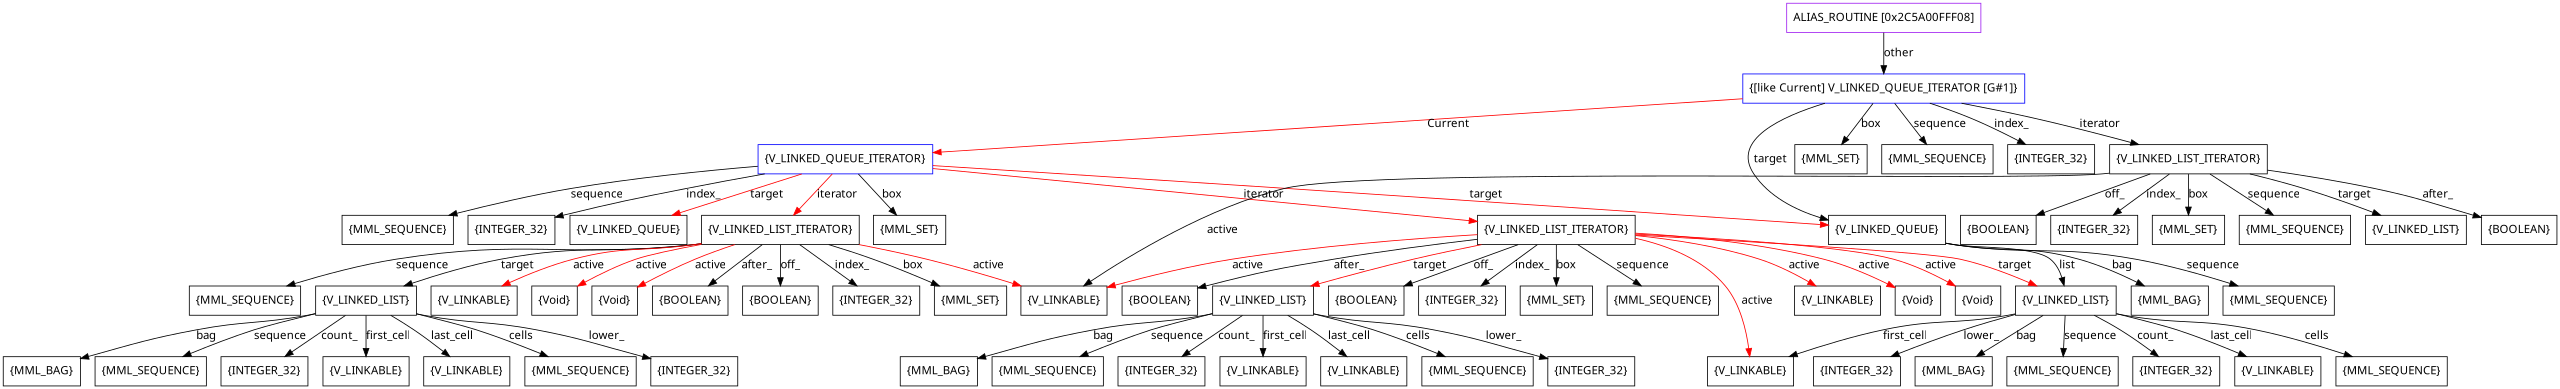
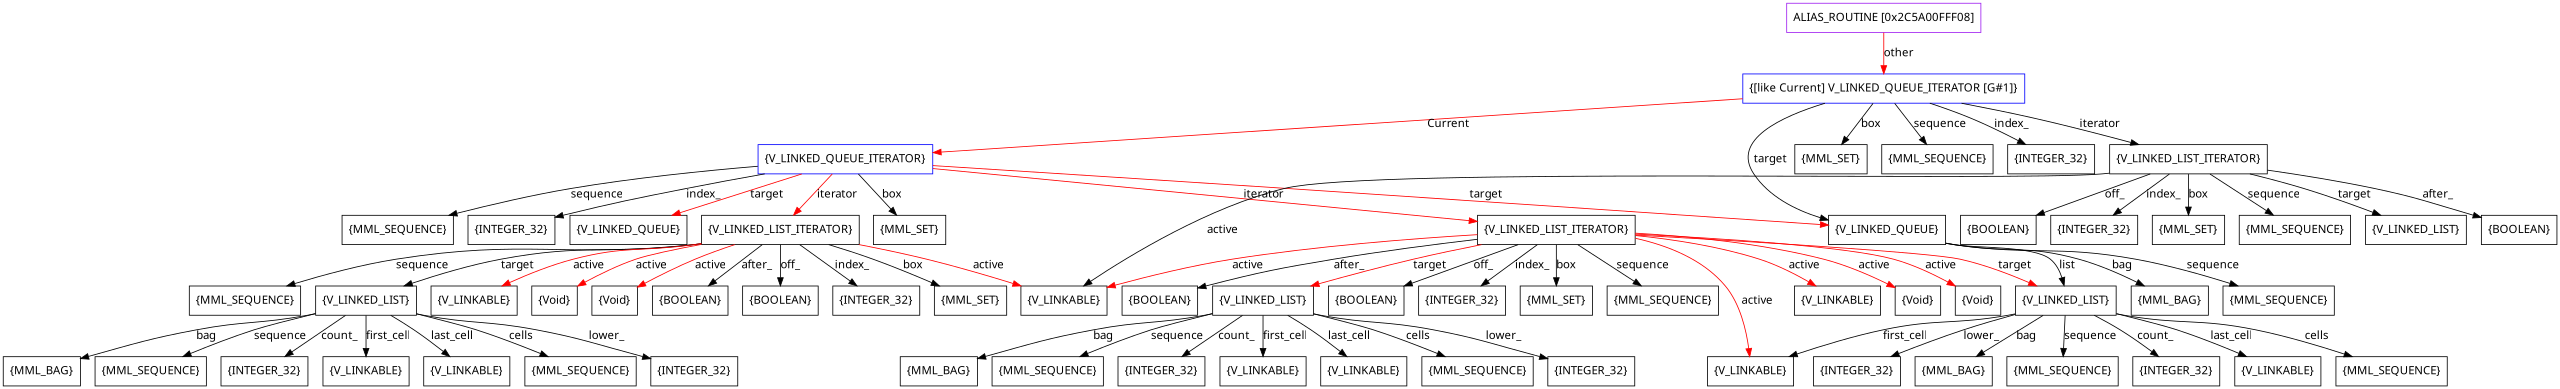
(1884, 49) -> (1884, 49)
